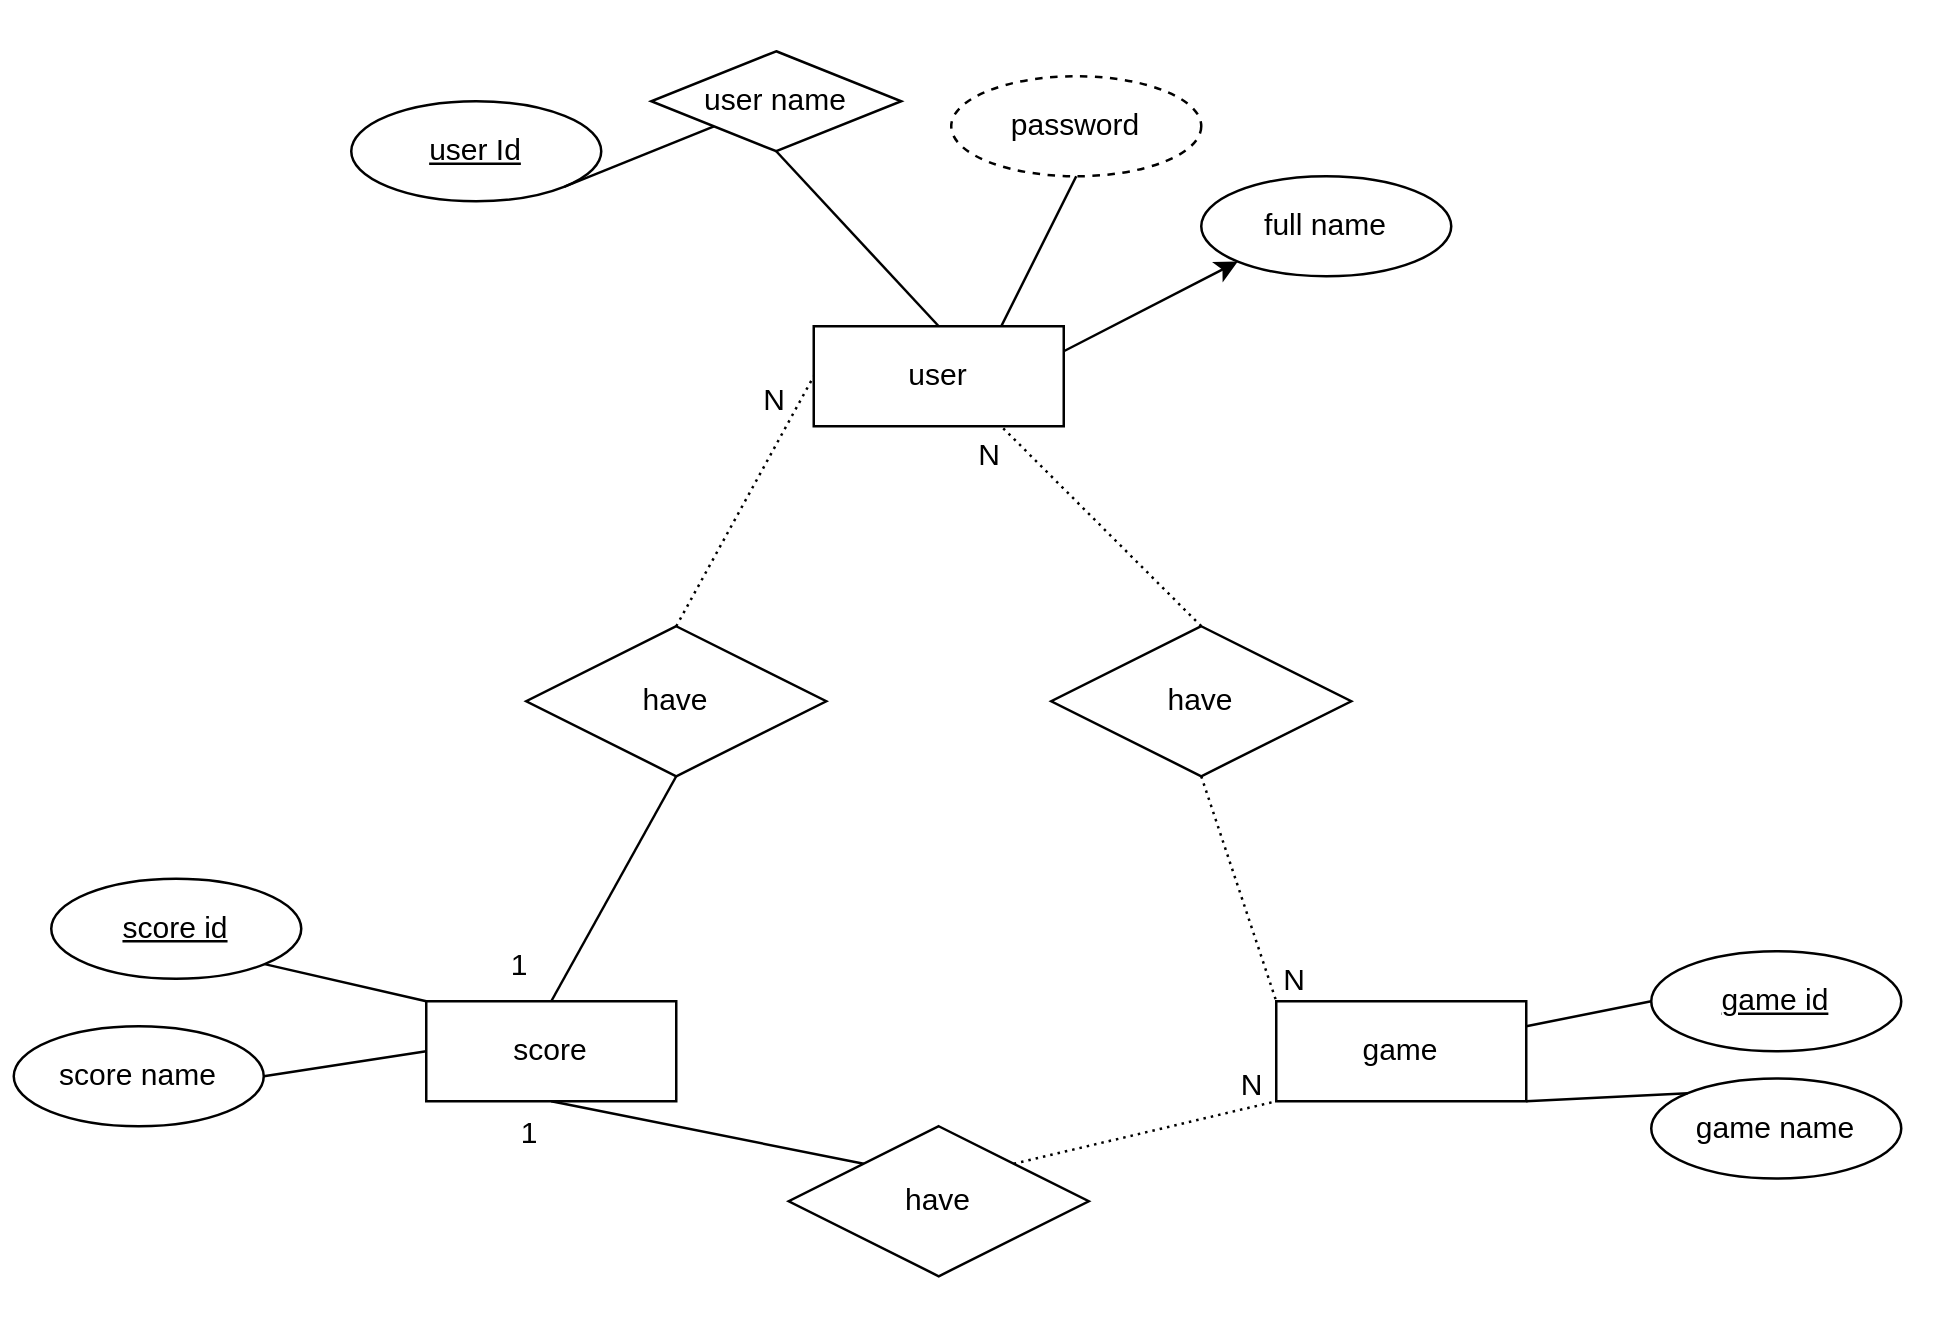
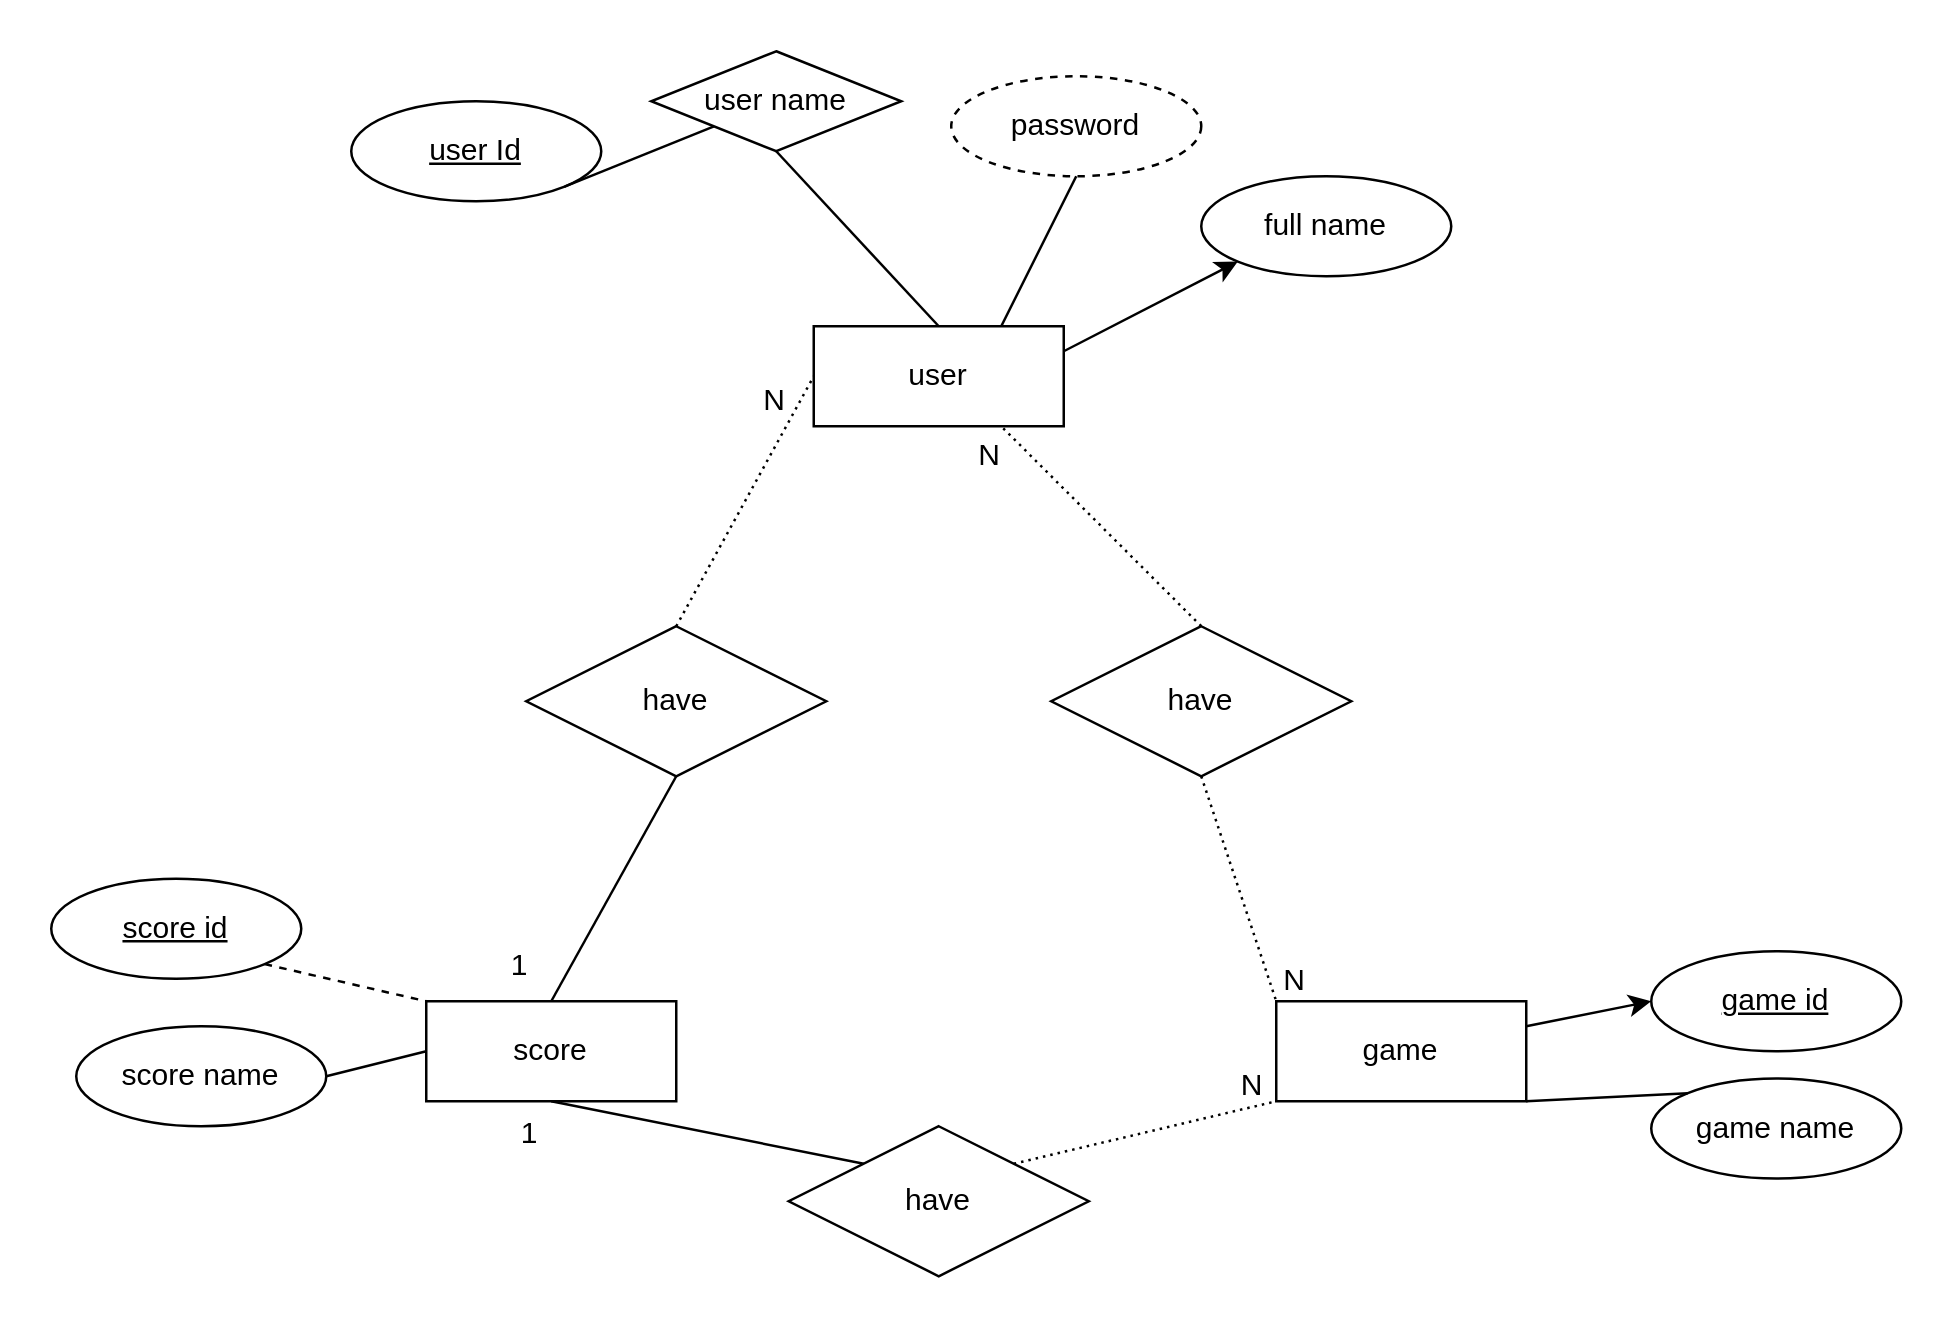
(348, 983) -> (348, 983)
(1639, 1004) -> (1633, 1005)
(139, 1076) -> (201, 1076)
